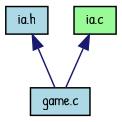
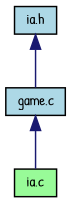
(75, 68) -> (36, 150)
